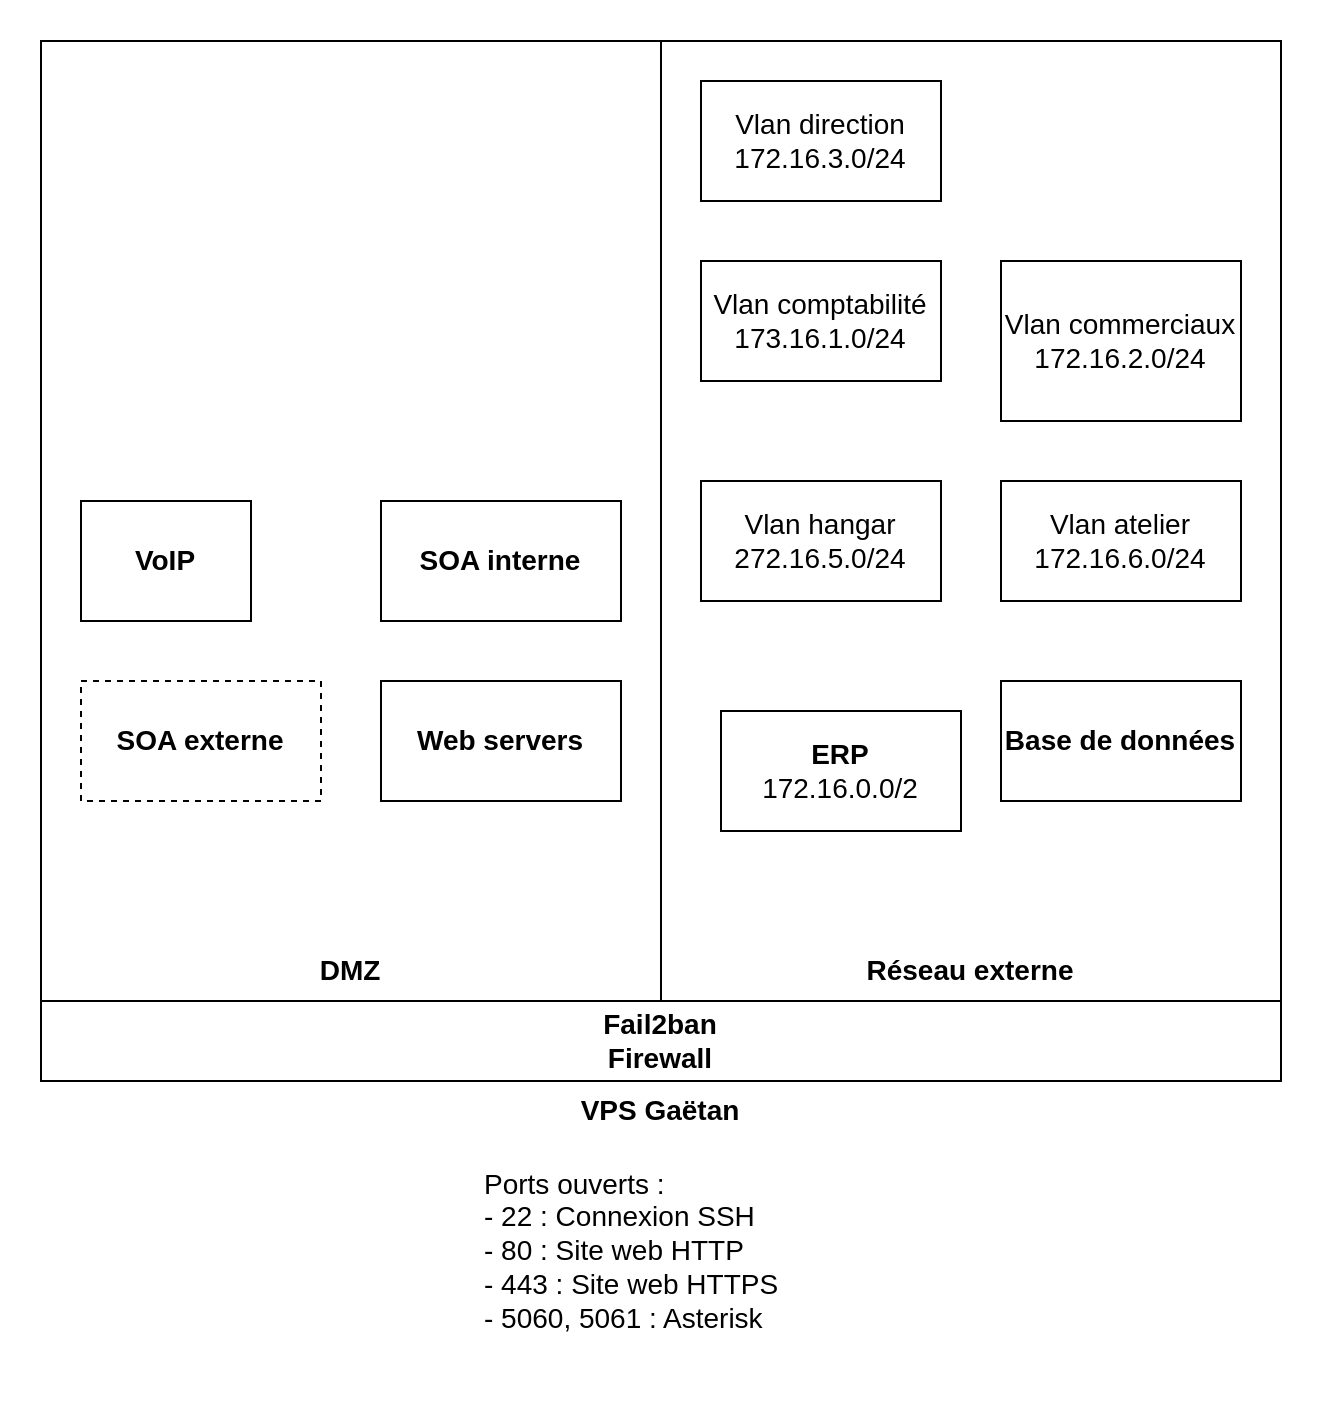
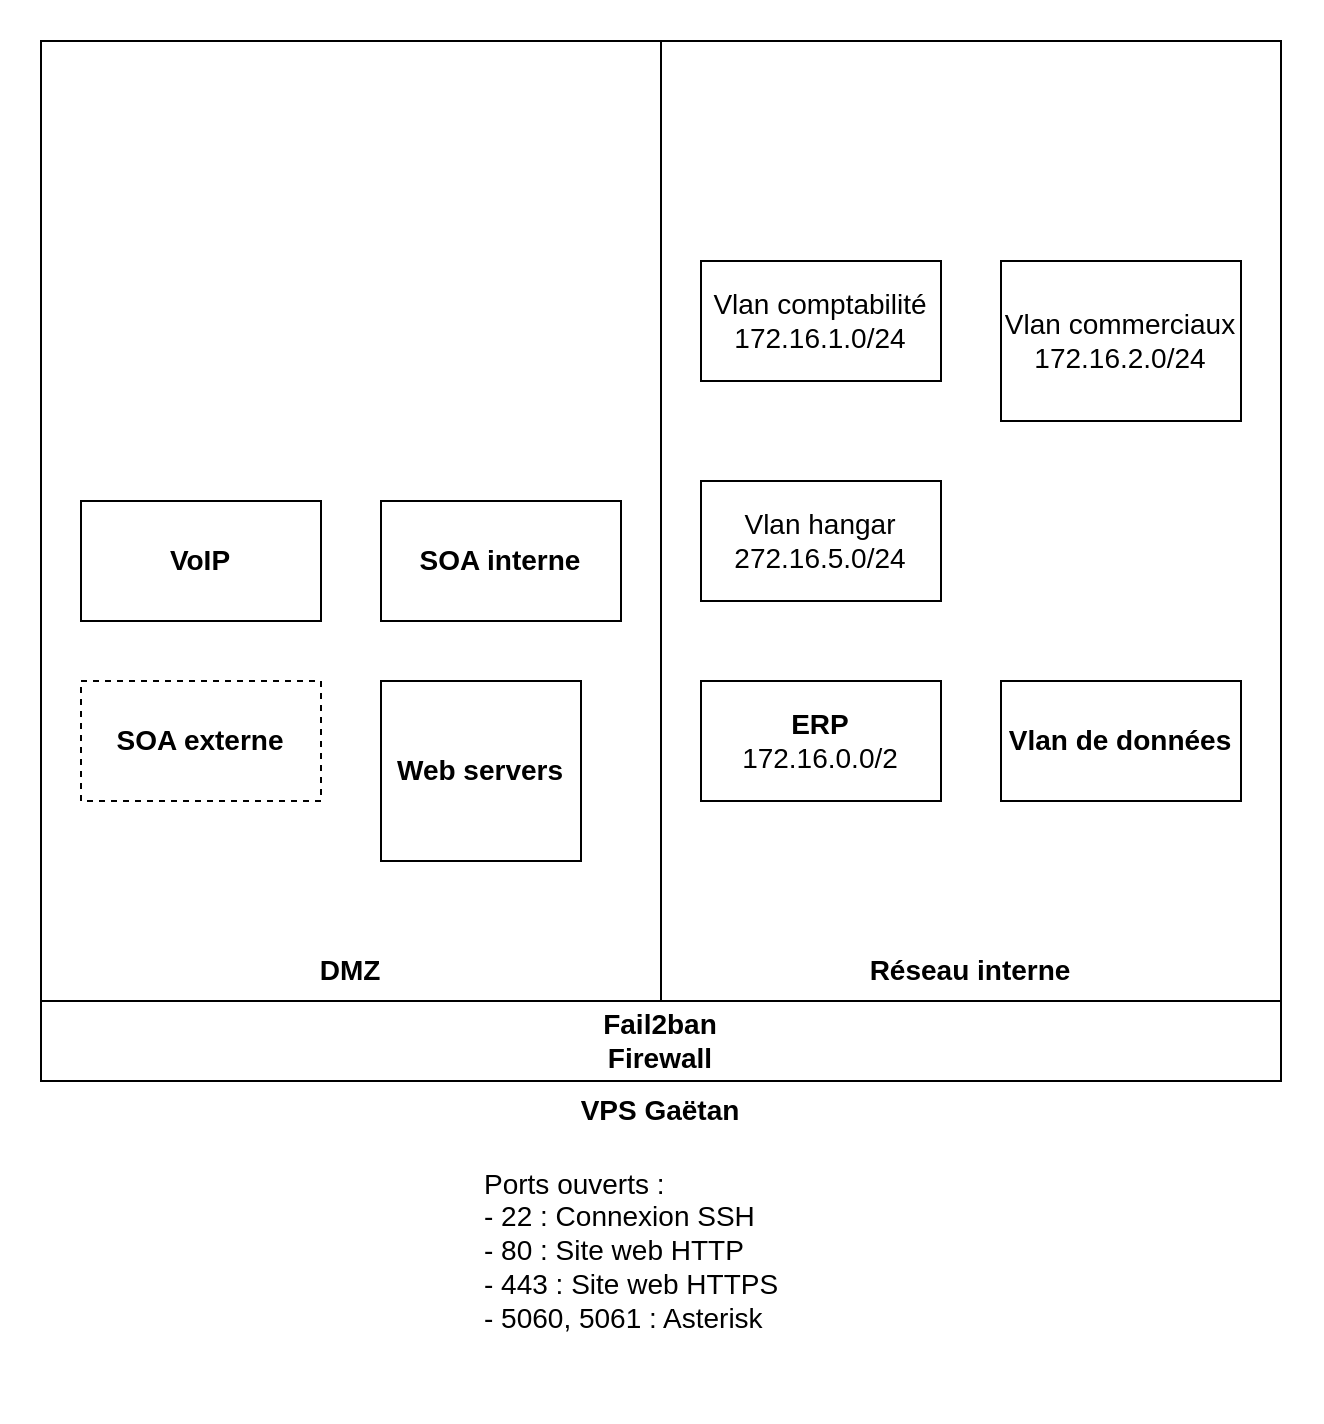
(821, 141) -> none
(821, 321) -> (821, 321)
(1121, 541) -> none
(166, 561) -> (201, 561)
(501, 741) -> (481, 771)
(1121, 741) -> (1121, 741)
(841, 771) -> (821, 741)
(971, 969) -> (971, 969)
